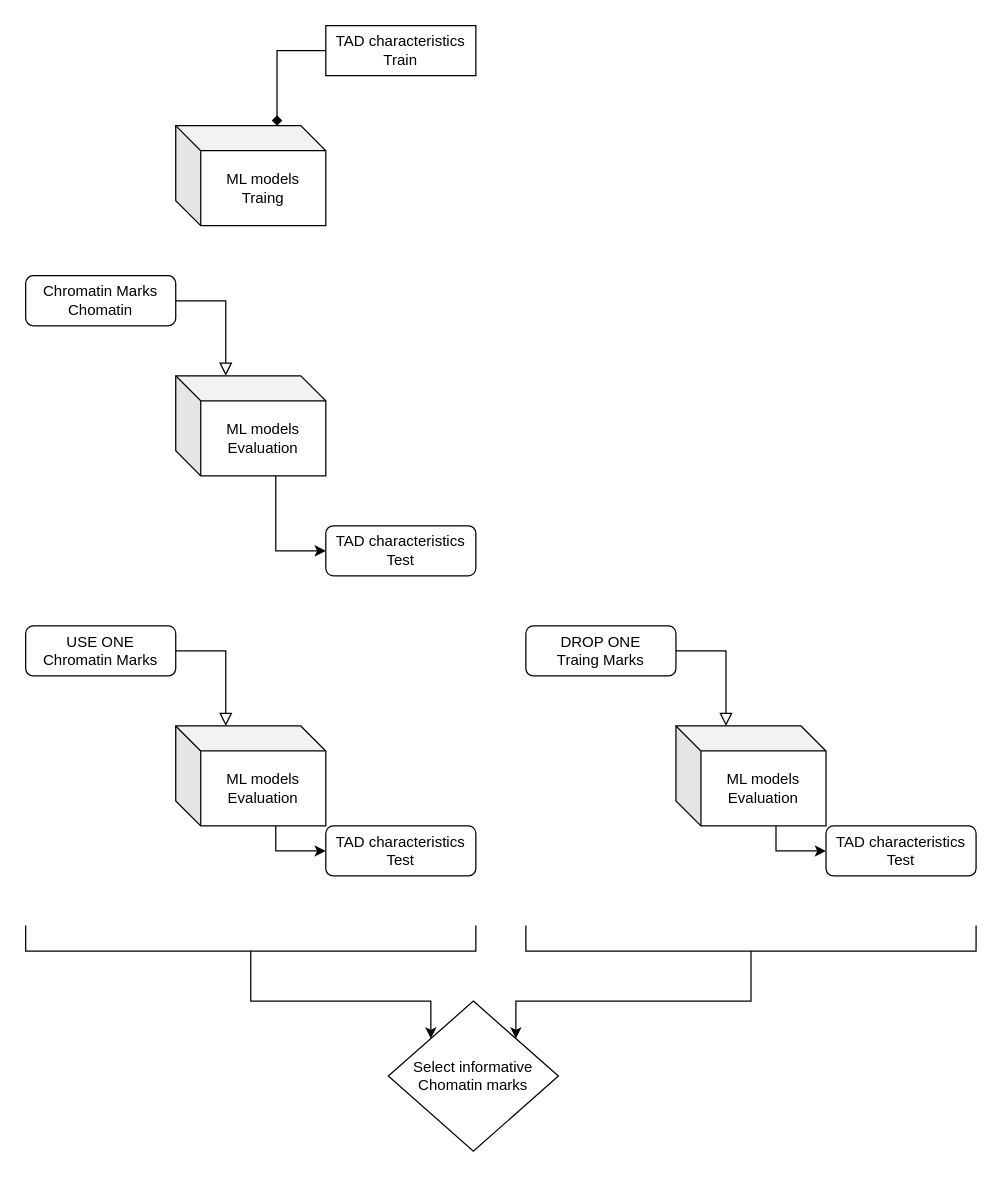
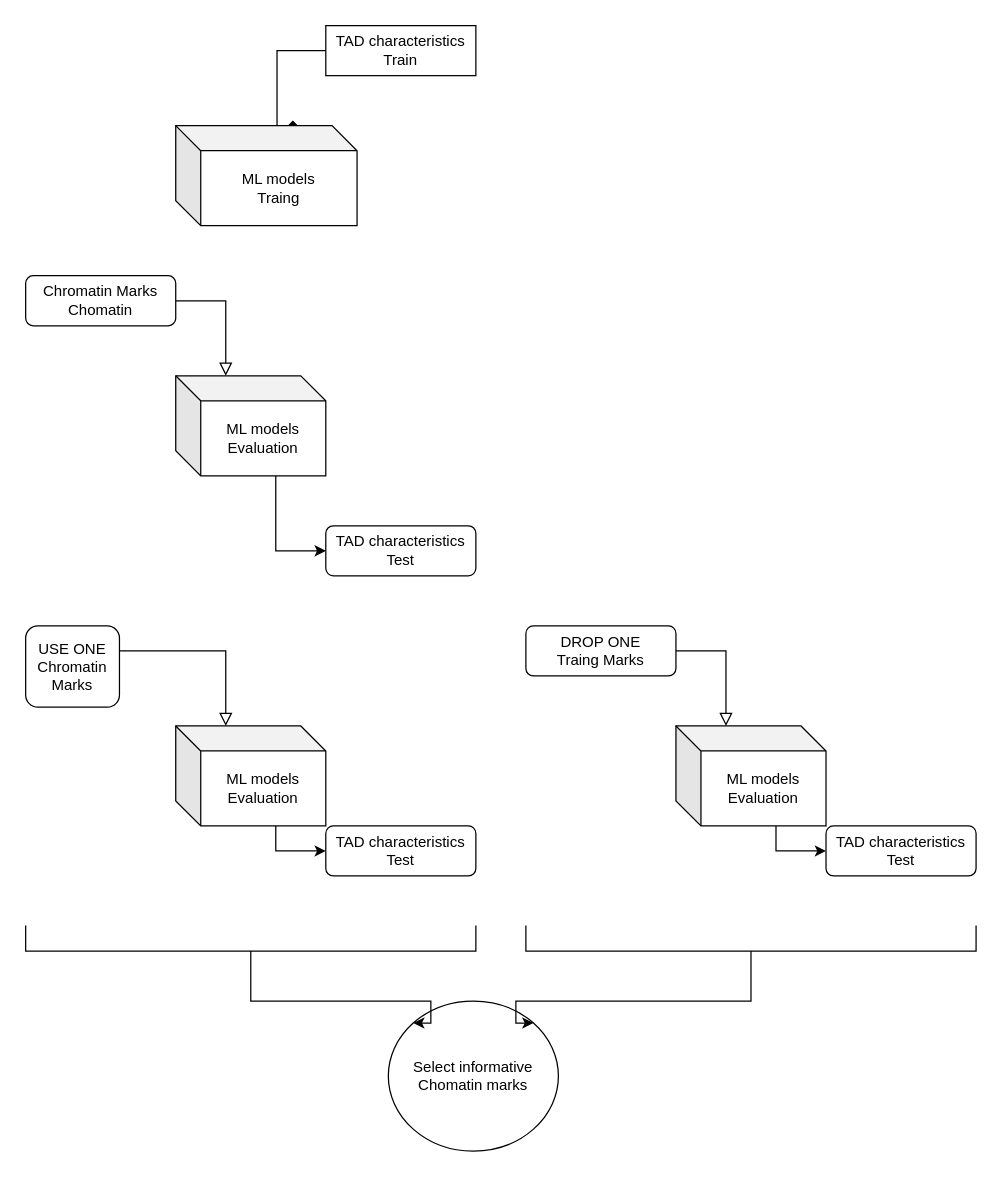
(251, 176) -> (266, 176)
(101, 651) -> (73, 666)
(473, 1076) -> (473, 1076)
